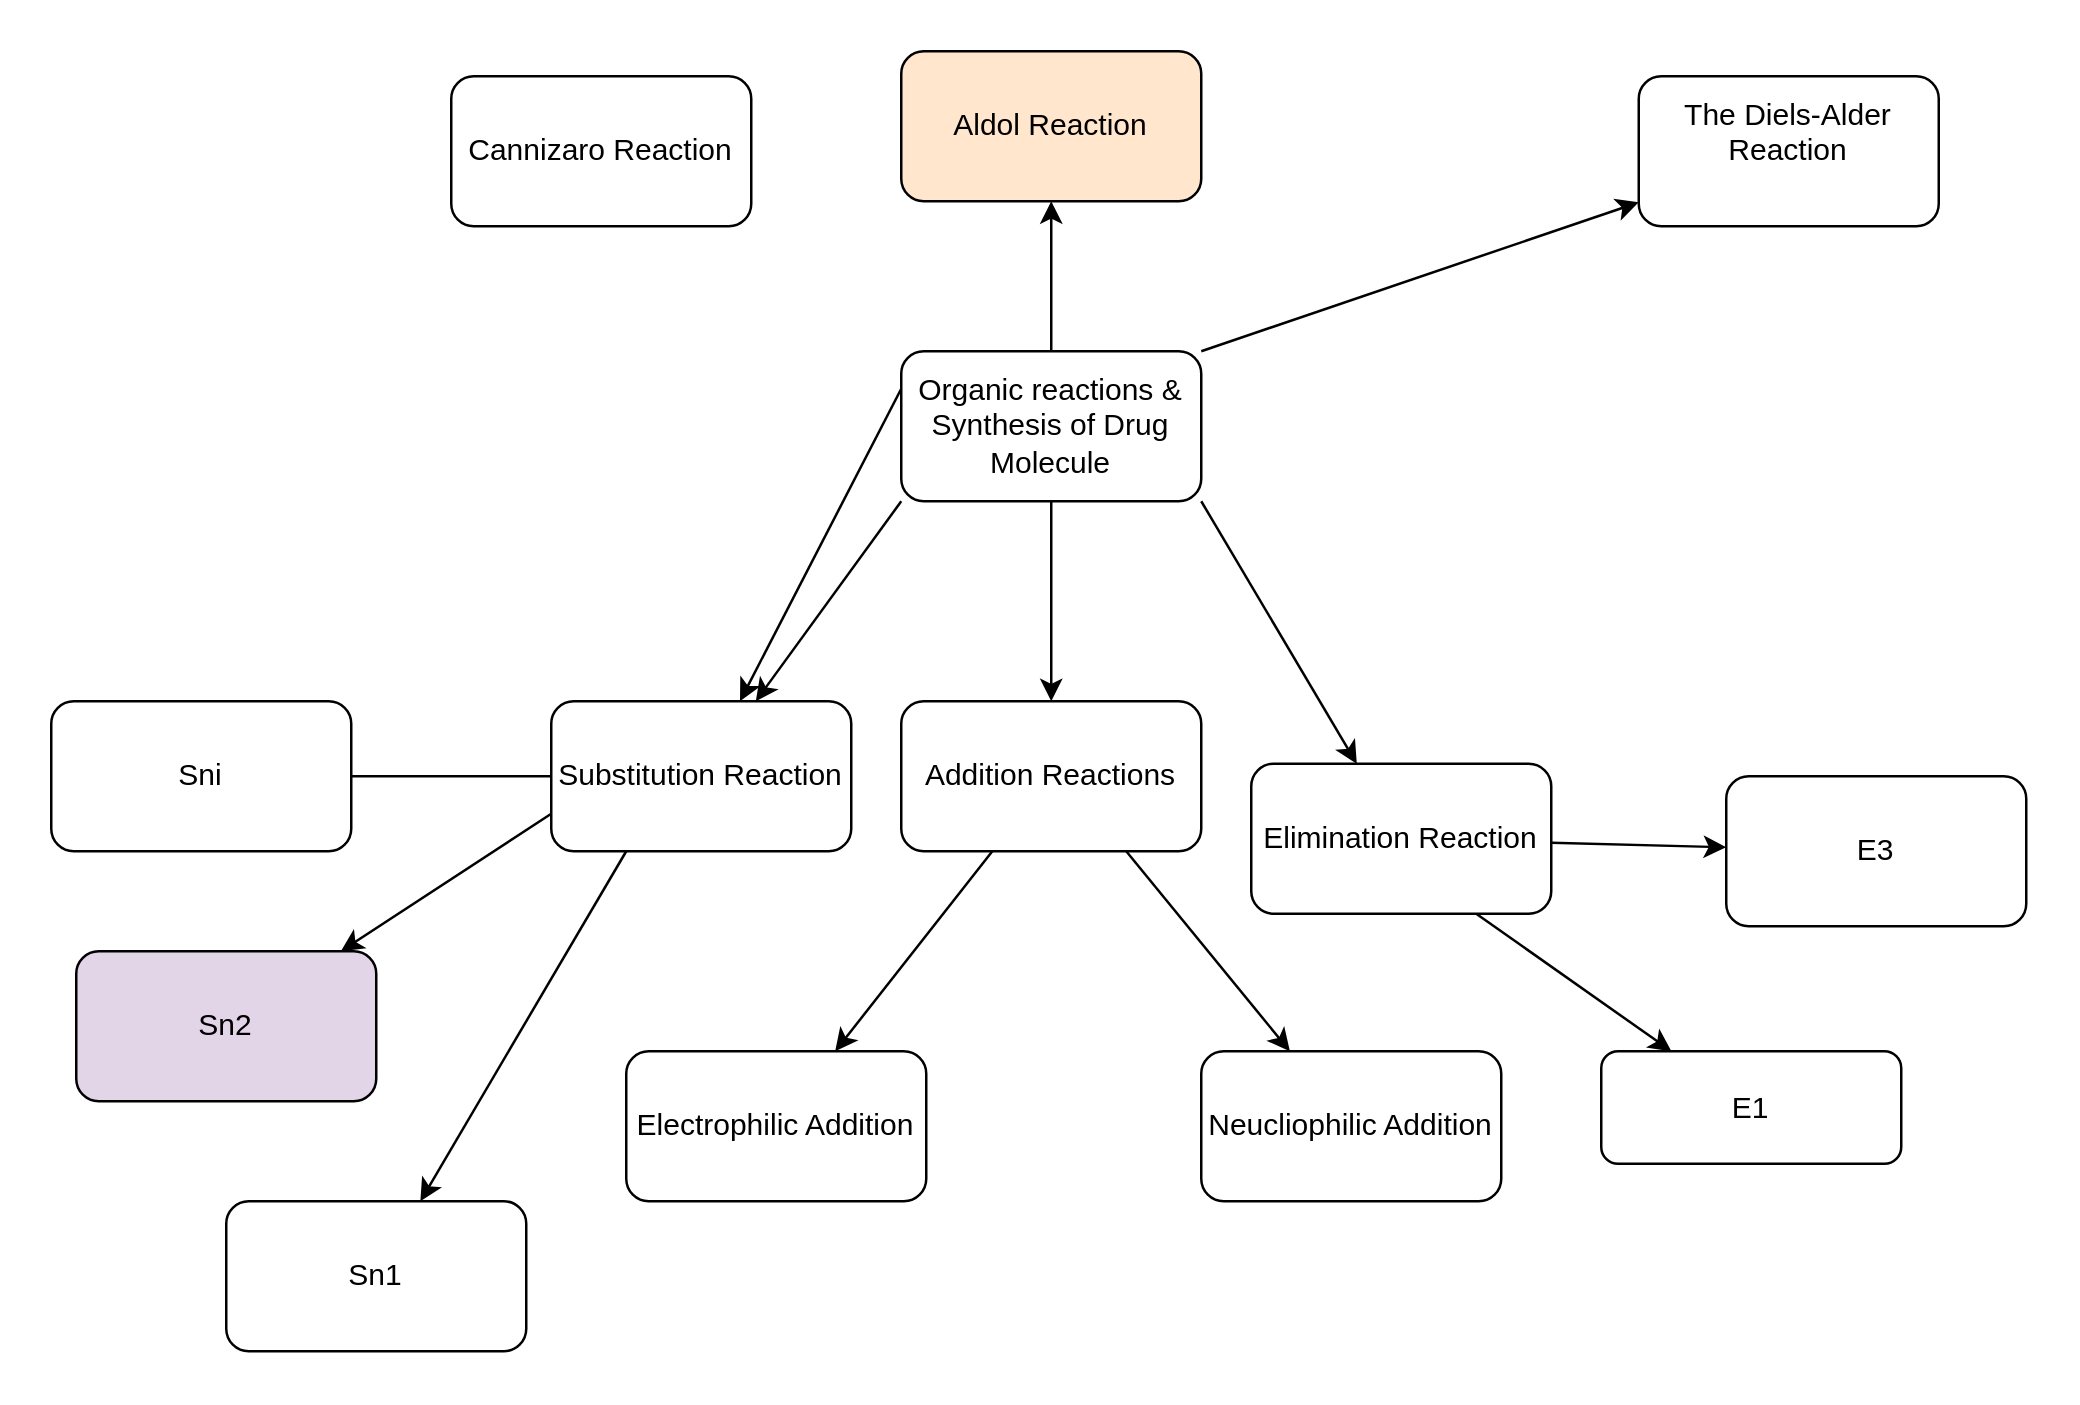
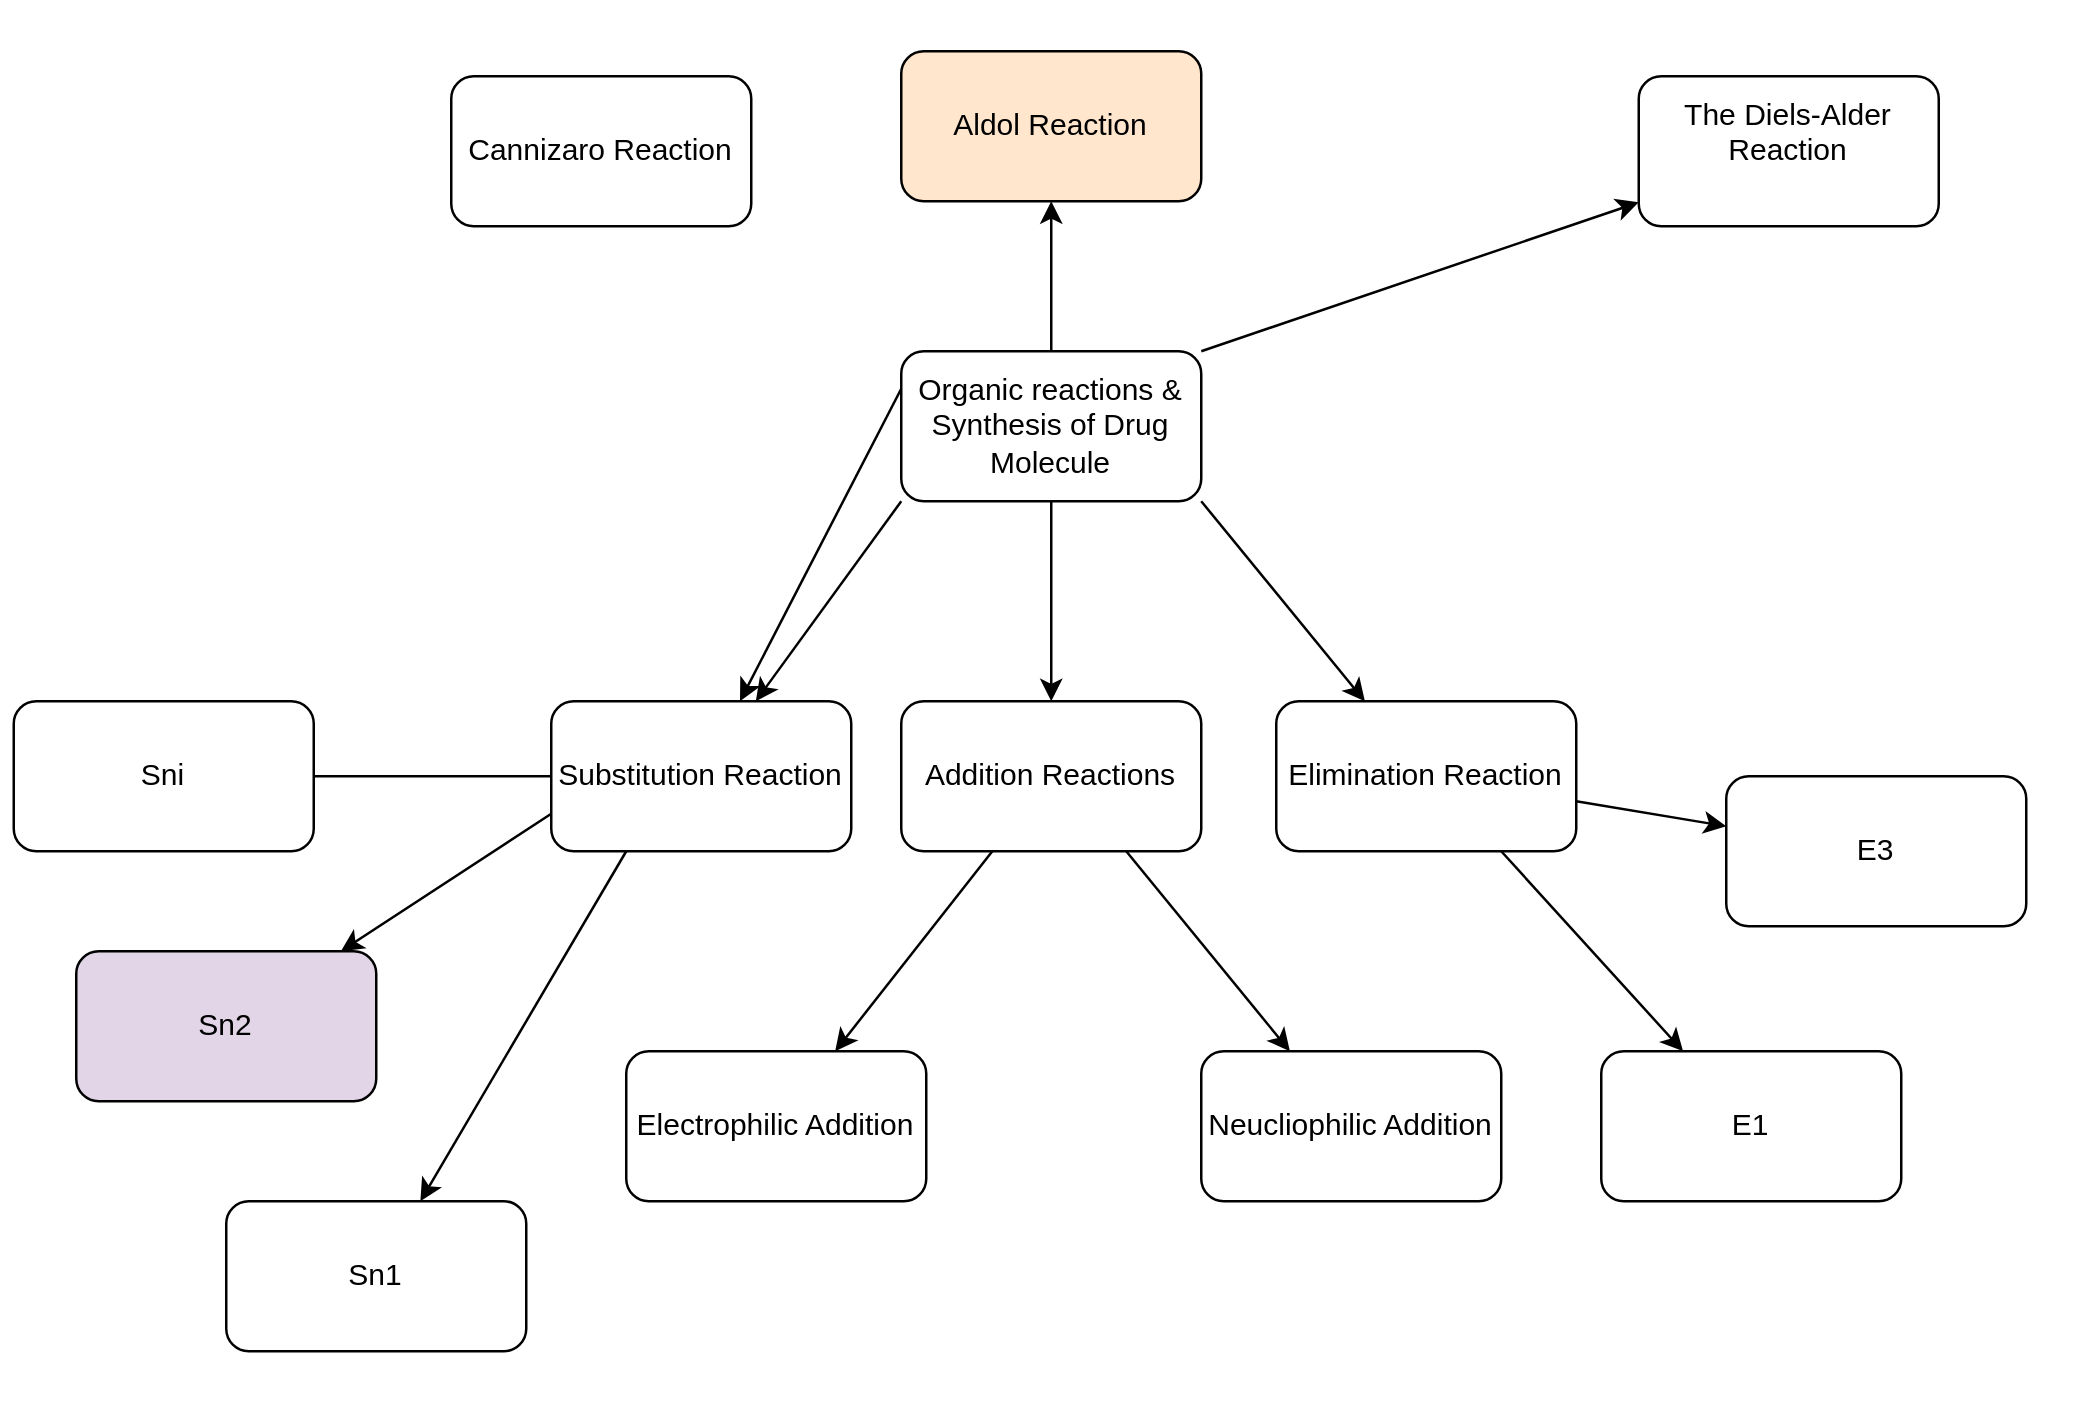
(201, 776) -> (164, 776)
(1401, 839) -> (1426, 776)
(1751, 1108) -> (1751, 1126)
